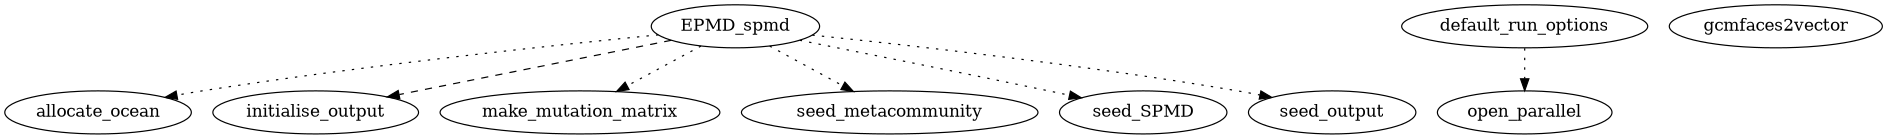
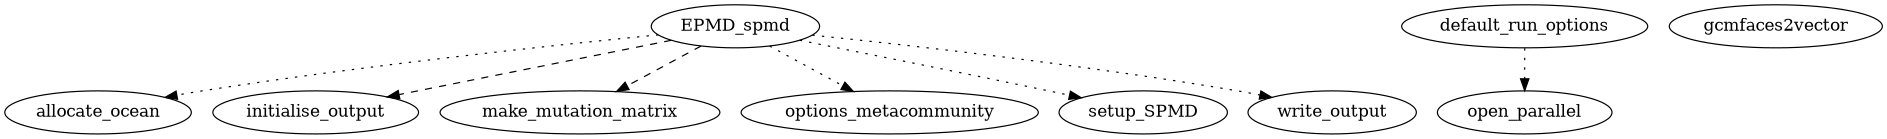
(664, 66) -> (664, 66)
(890, 112) -> (890, 112)
(1143, 112) -> (1143, 112)
(1332, 112) -> (1332, 112)
